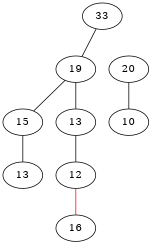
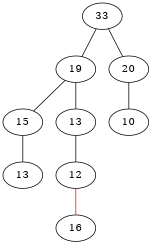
none -> (116, 43)
